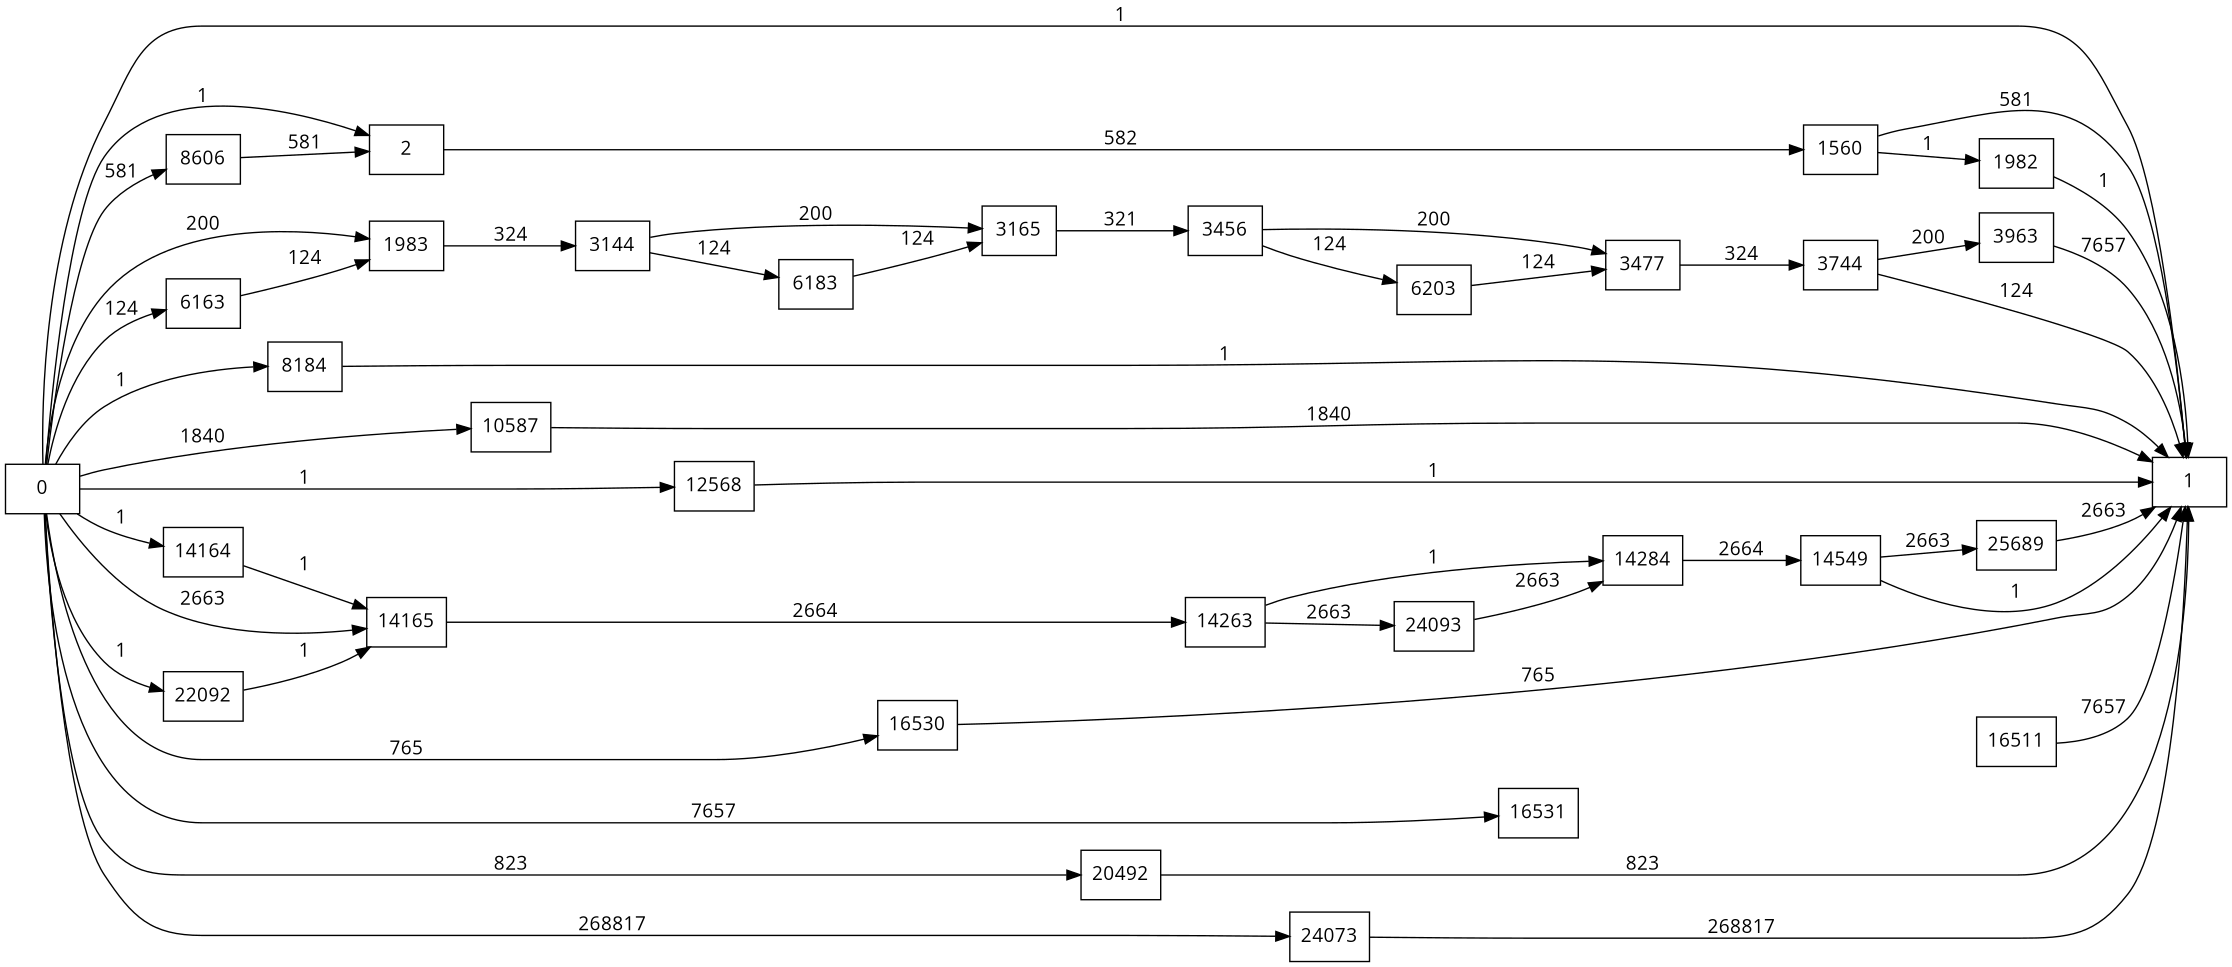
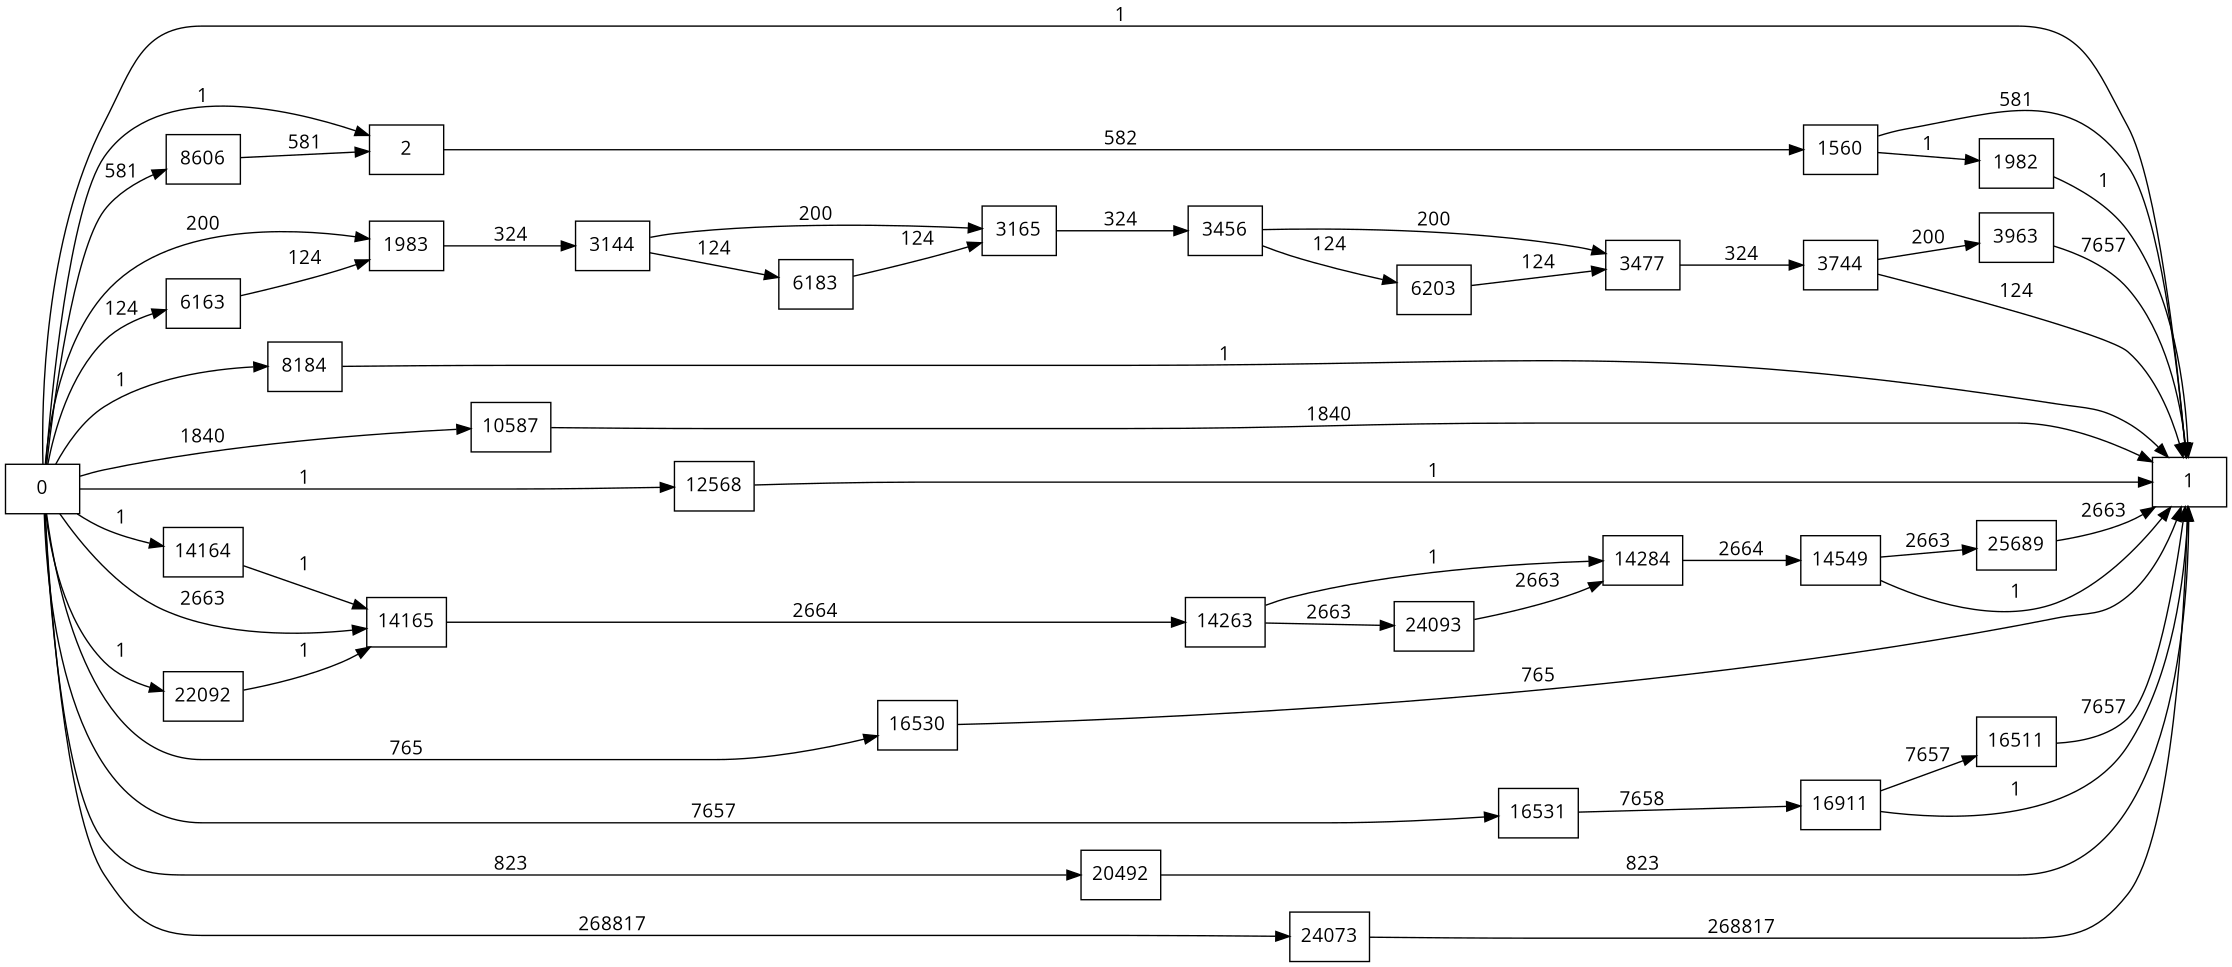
(1121, 220) -> (1121, 220)
none -> (1841, 805)
